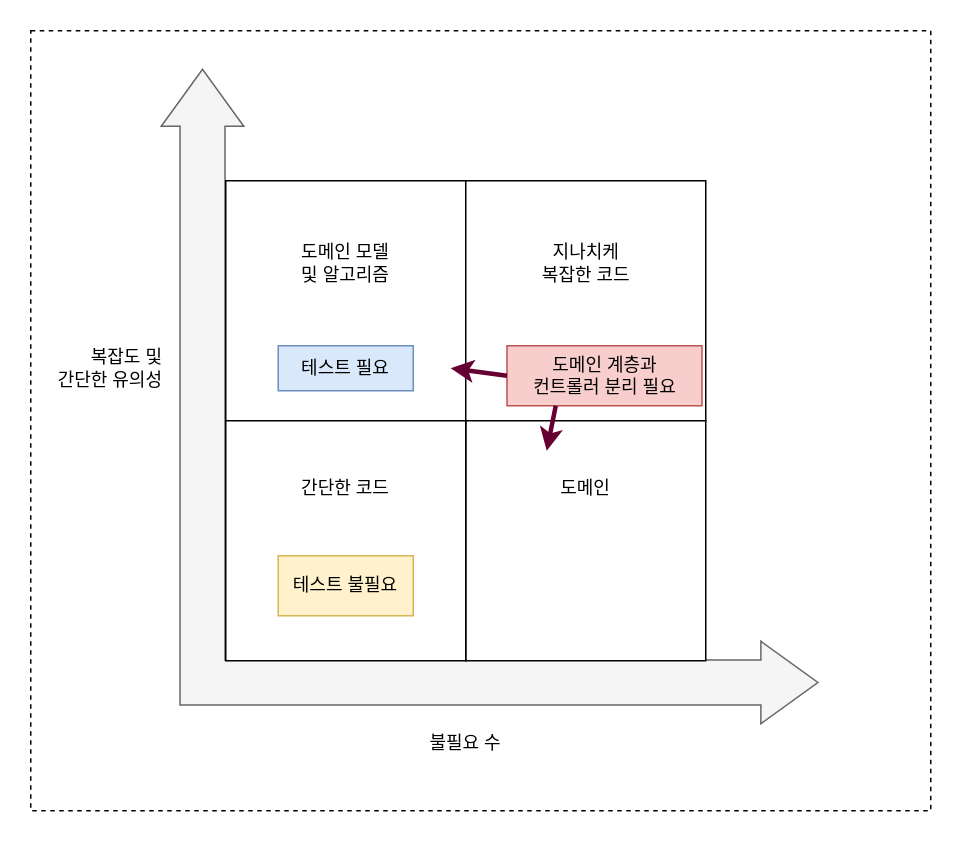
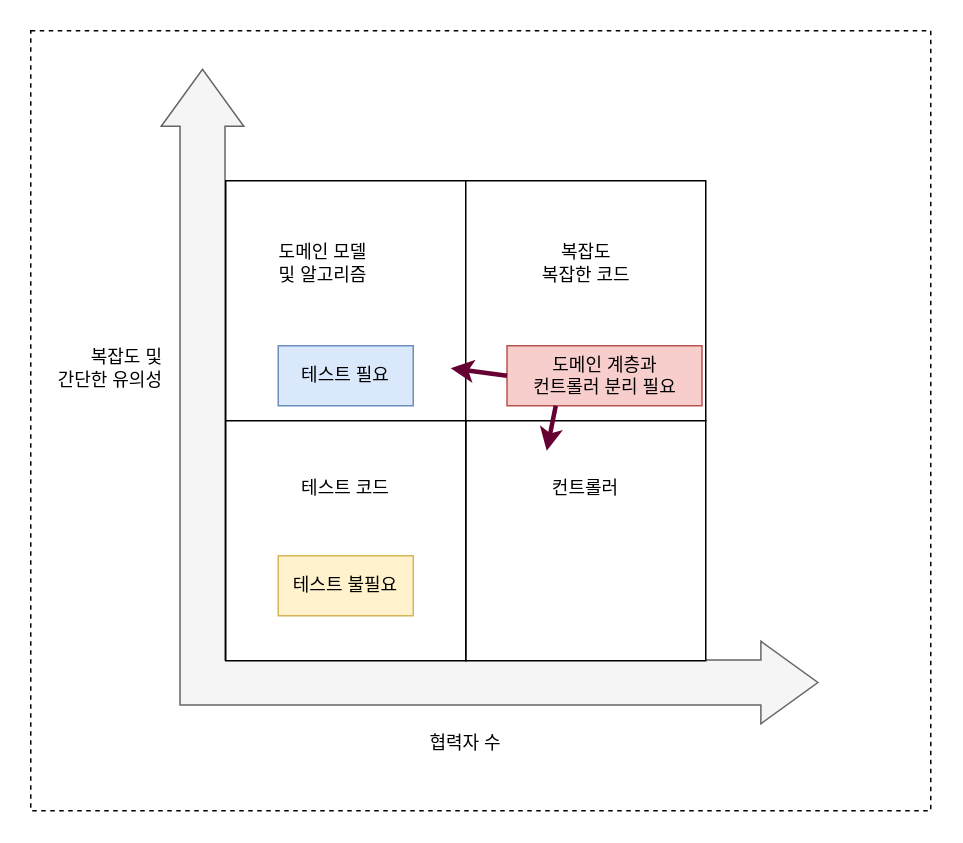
(346, 263) -> (323, 263)
(587, 263) -> (587, 263)
(346, 368) -> (346, 376)
(346, 488) -> (346, 488)
(586, 488) -> (586, 488)
(466, 743) -> (466, 743)
